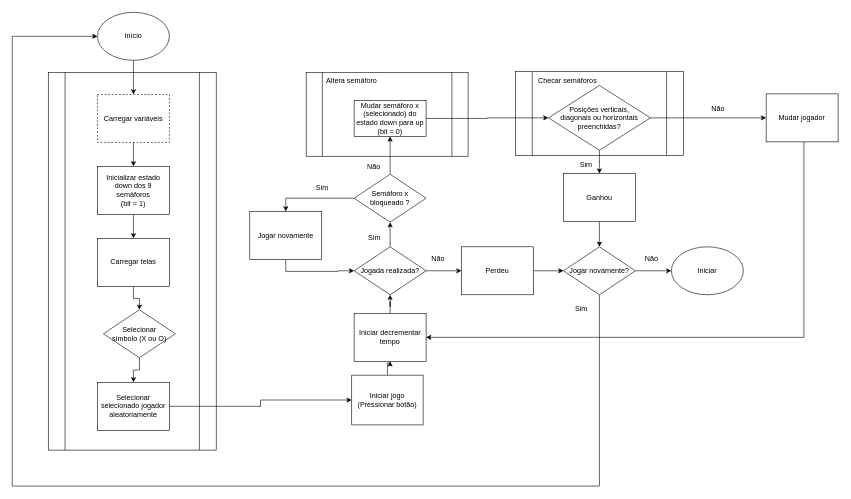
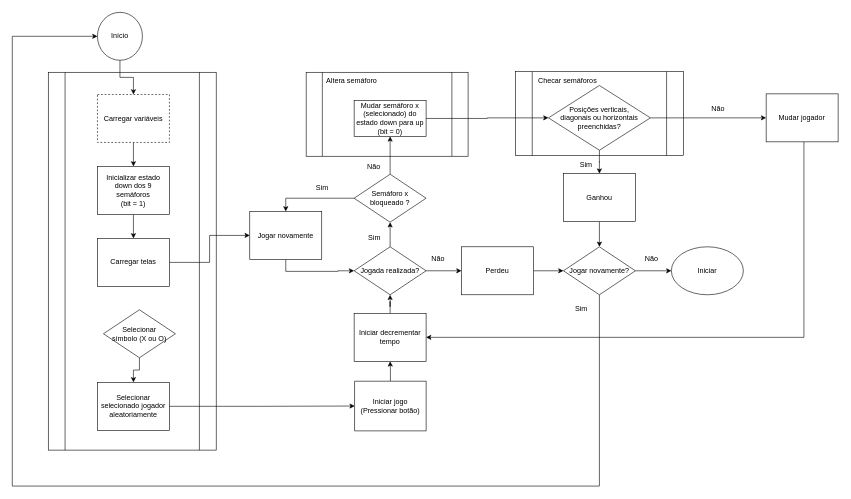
(134, 36) -> (120, 36)
(134, 299) -> (210, 252)
(388, 400) -> (391, 406)
